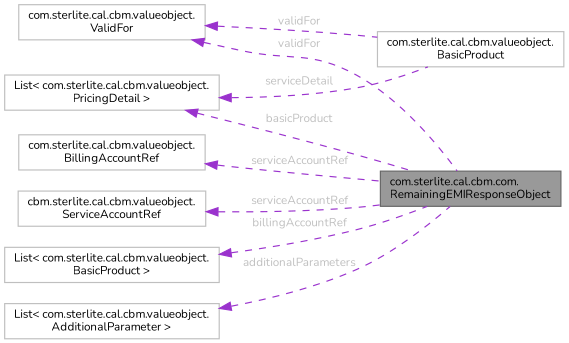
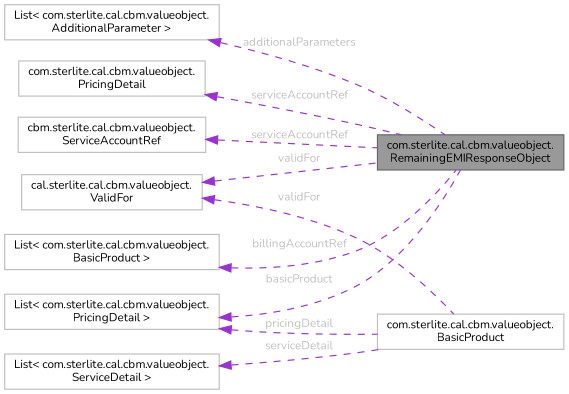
(112, 22) -> (112, 192)
(298, 81) -> (298, 324)
(112, 152) -> (112, 79)
(471, 189) -> (471, 152)
none -> (112, 372)
